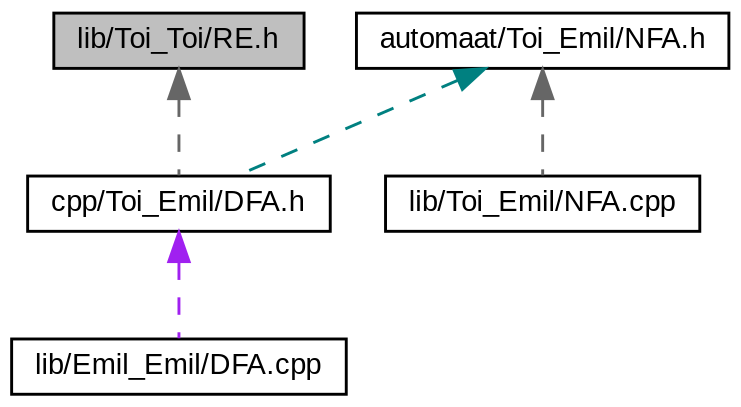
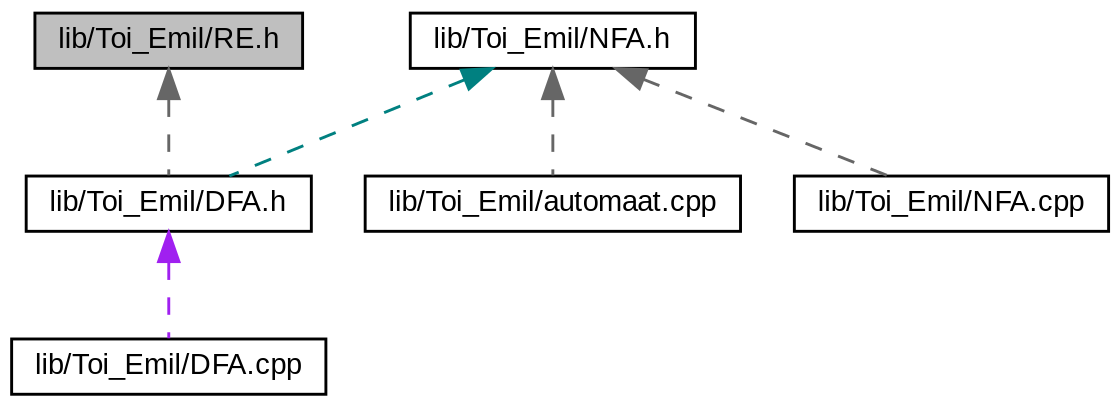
(179, 41) -> (169, 41)
(543, 41) -> (553, 41)
(179, 204) -> (169, 204)
none -> (553, 204)
(179, 367) -> (169, 367)
